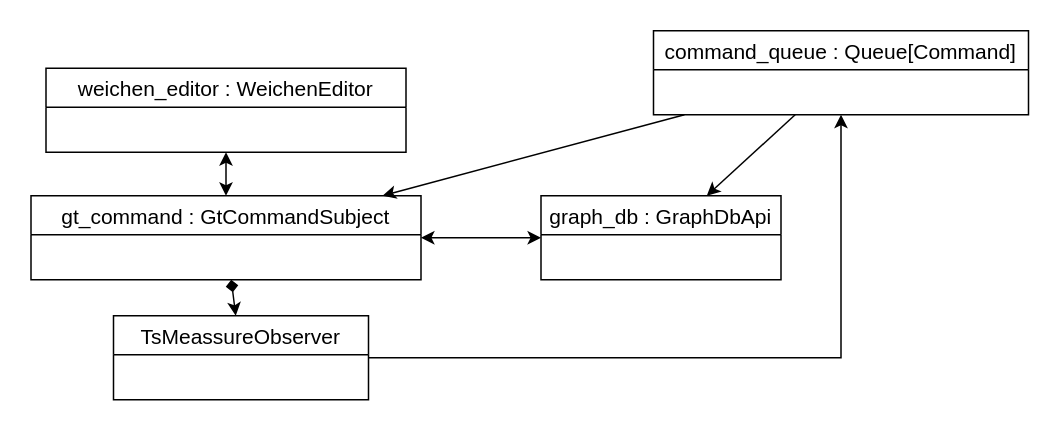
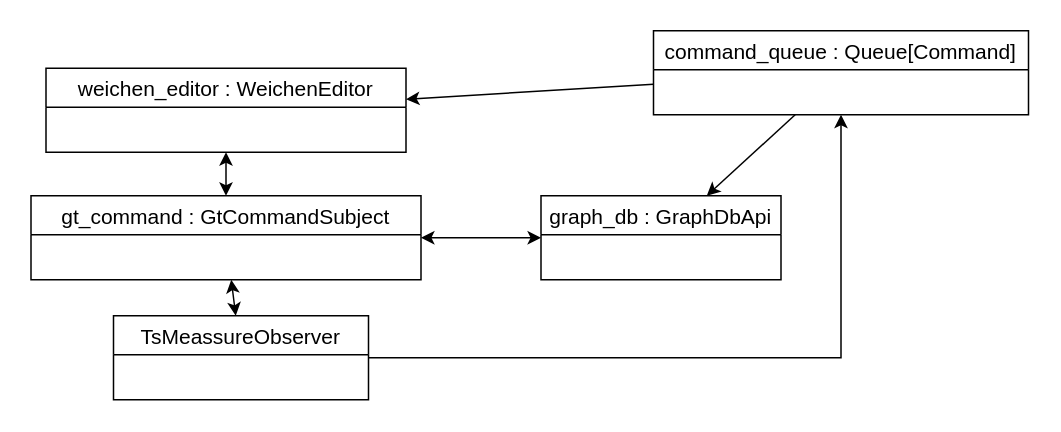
(534, 155) -> (533, 92)
(233, 292) -> (232, 291)
